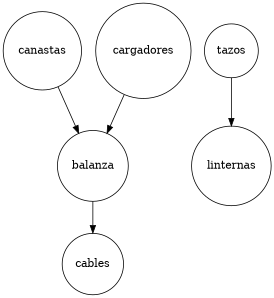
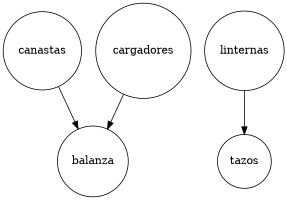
(231, 98) -> (244, 109)
(93, 264) -> none
